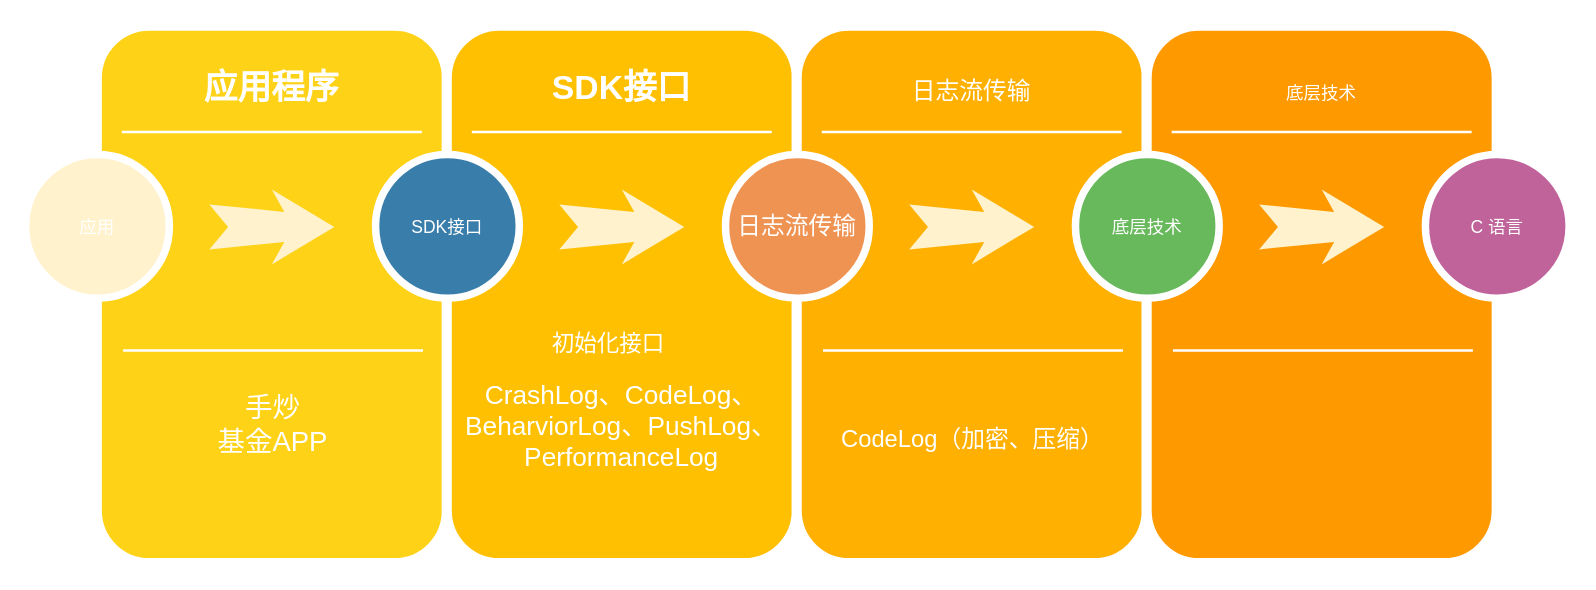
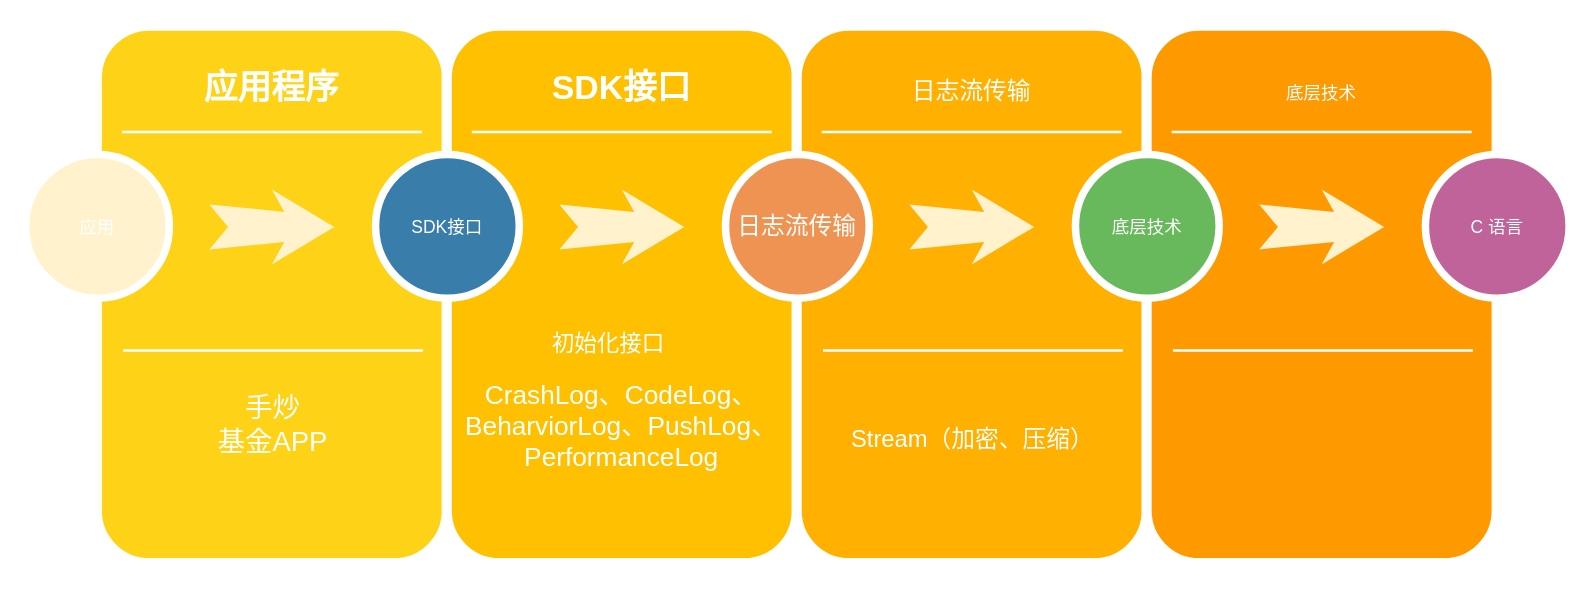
(973, 426) -> (973, 426)
